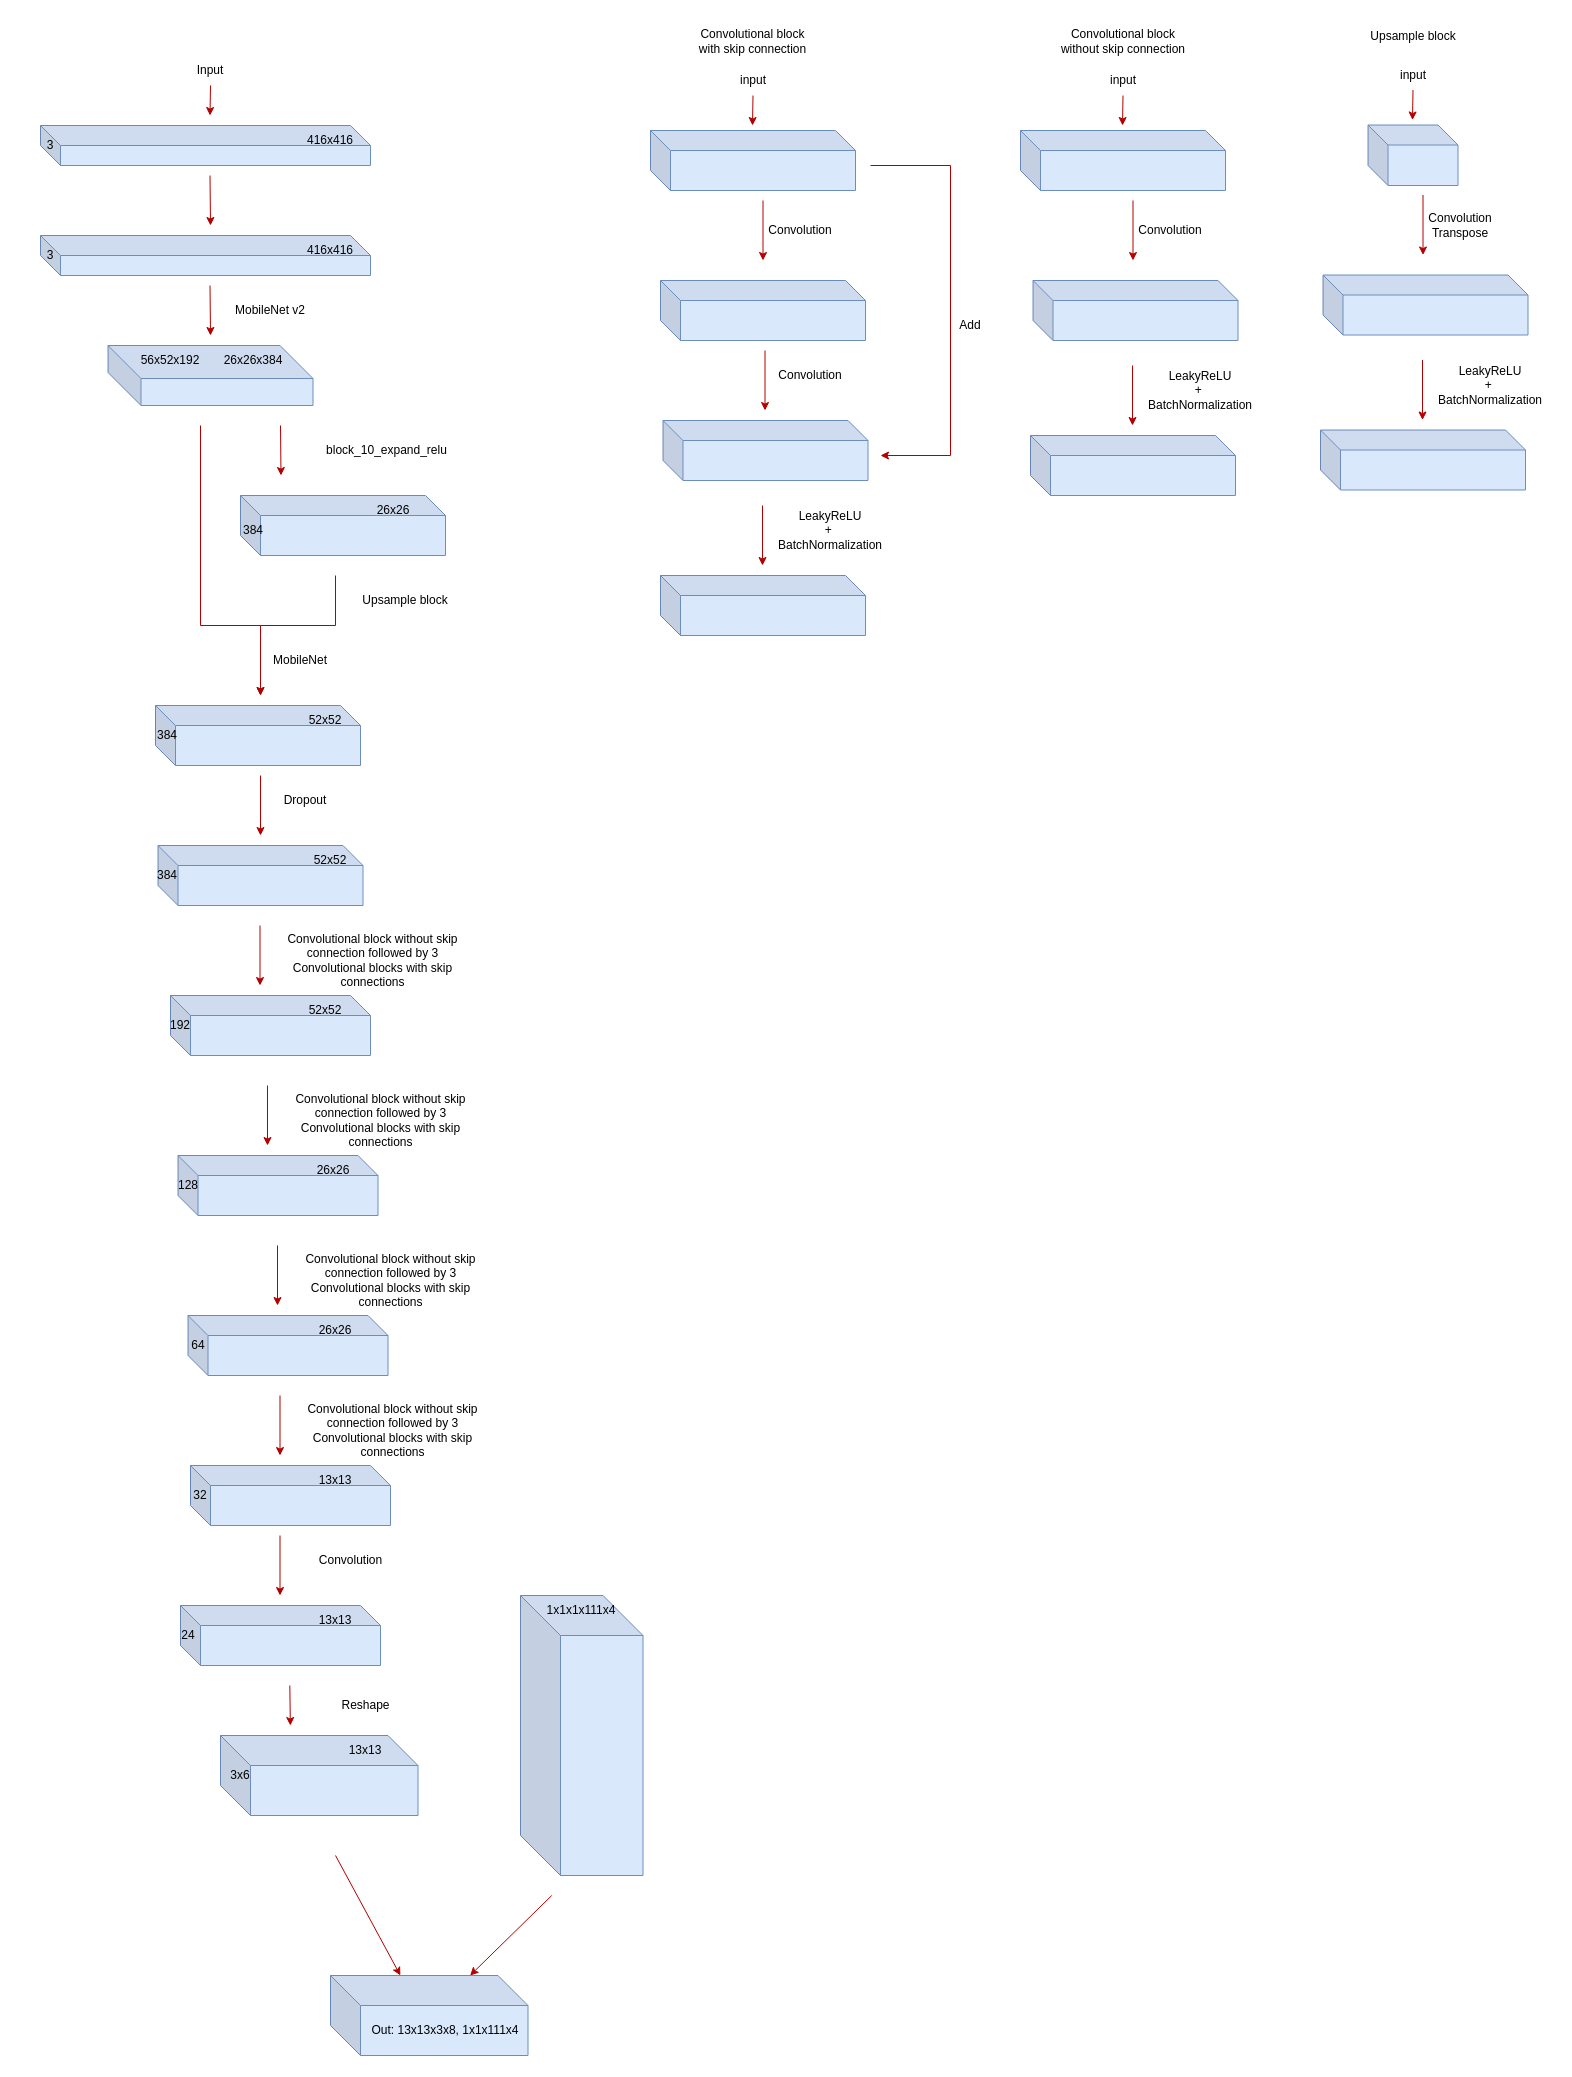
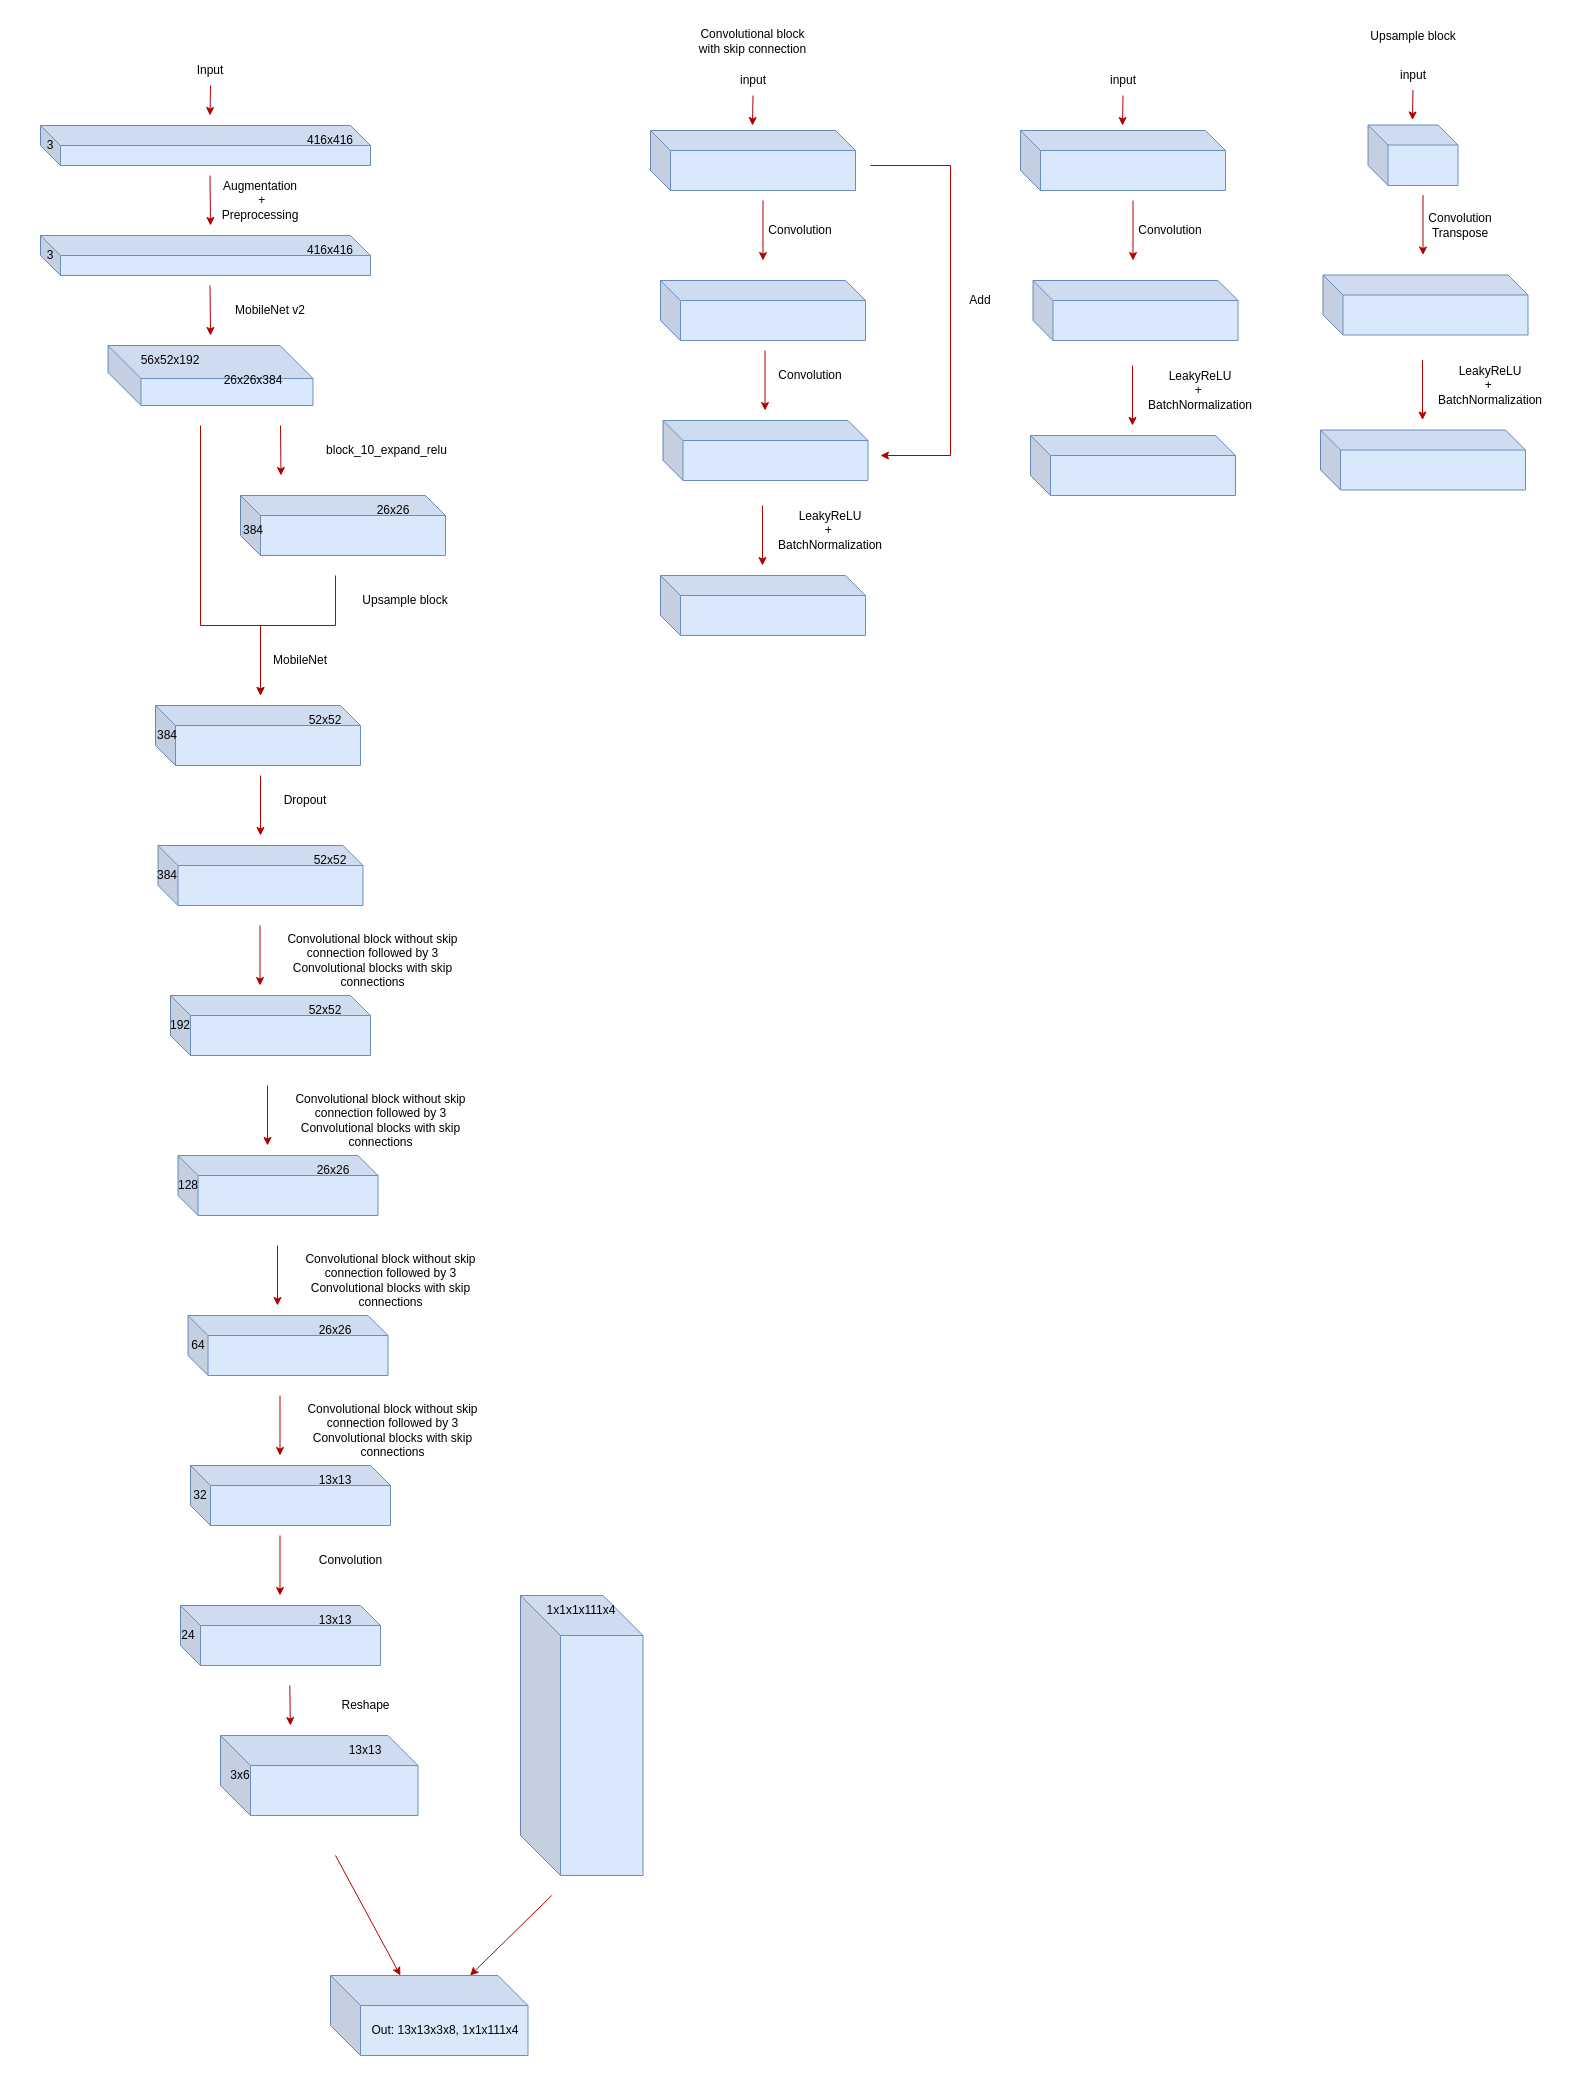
(1123, 42) -> none
none -> (261, 201)
(971, 326) -> (981, 301)
(253, 361) -> (253, 381)
